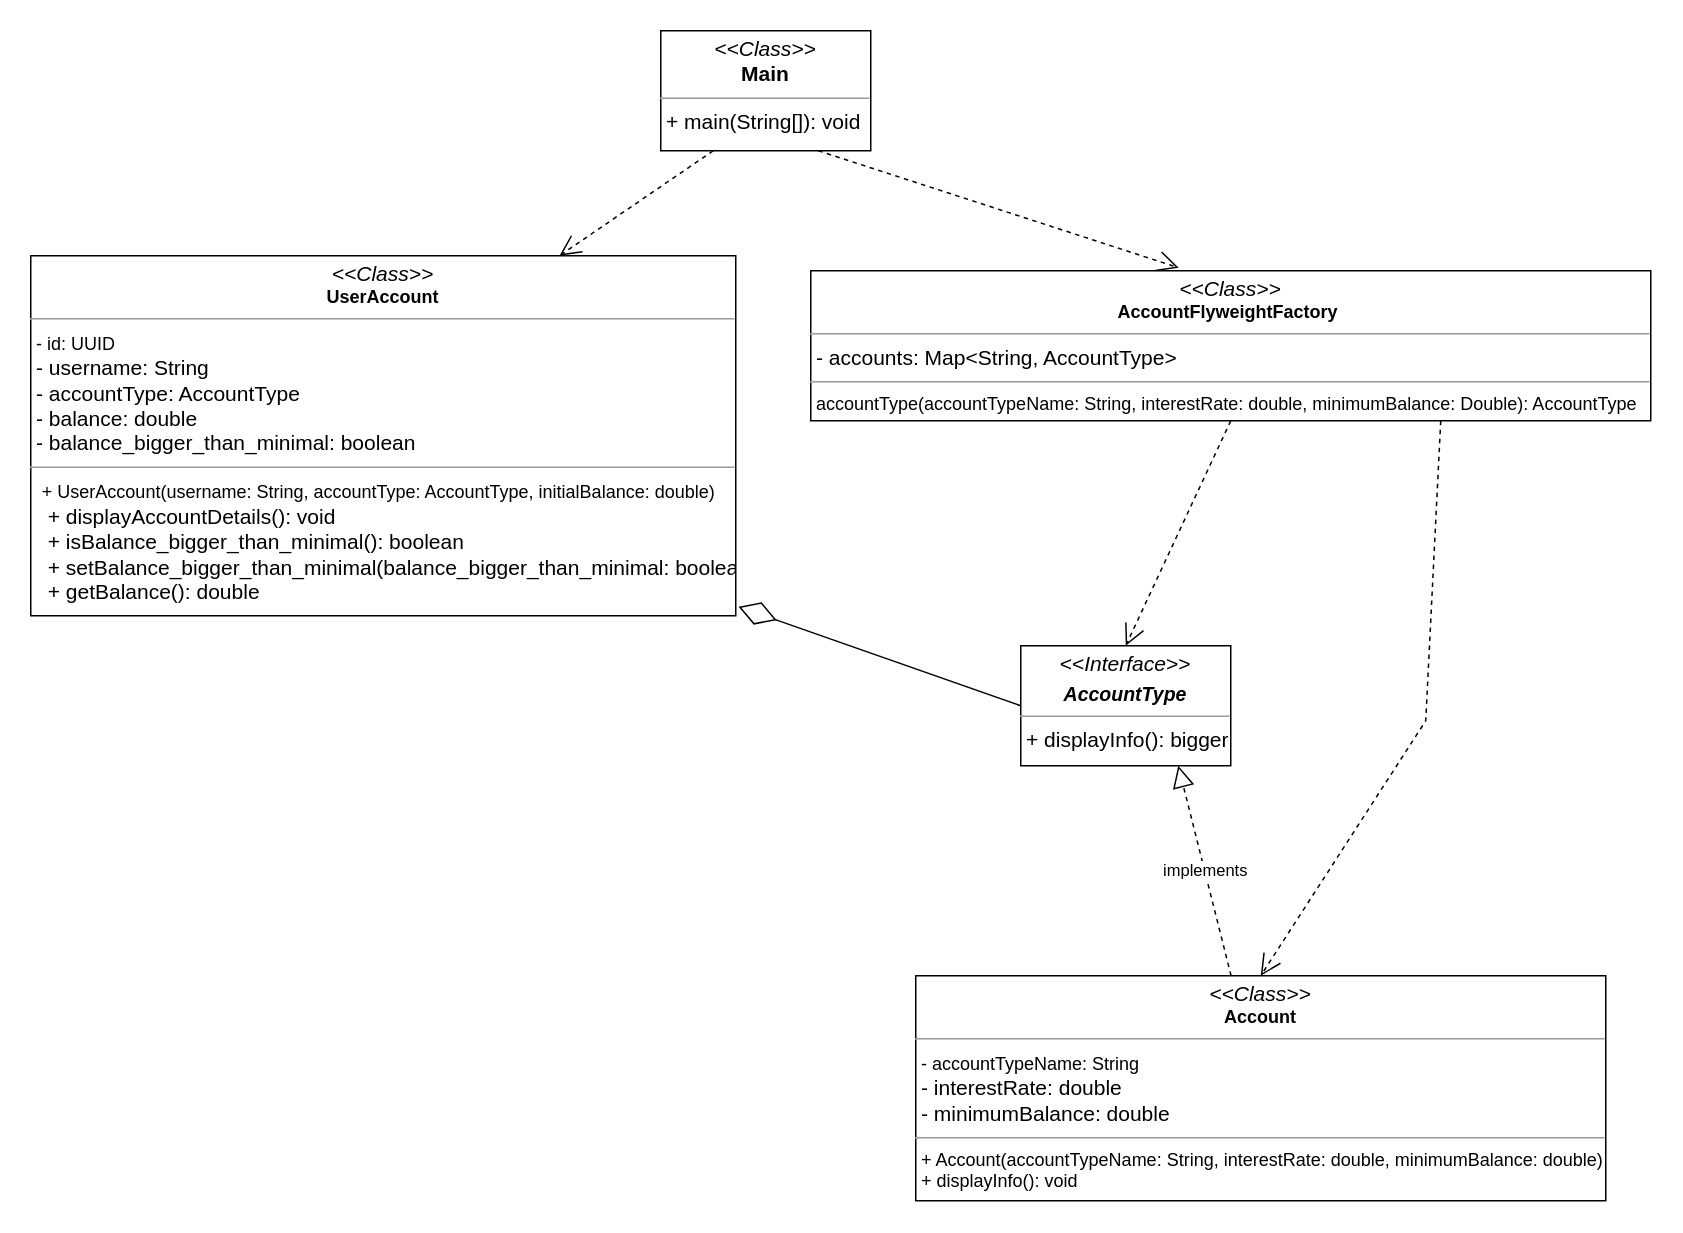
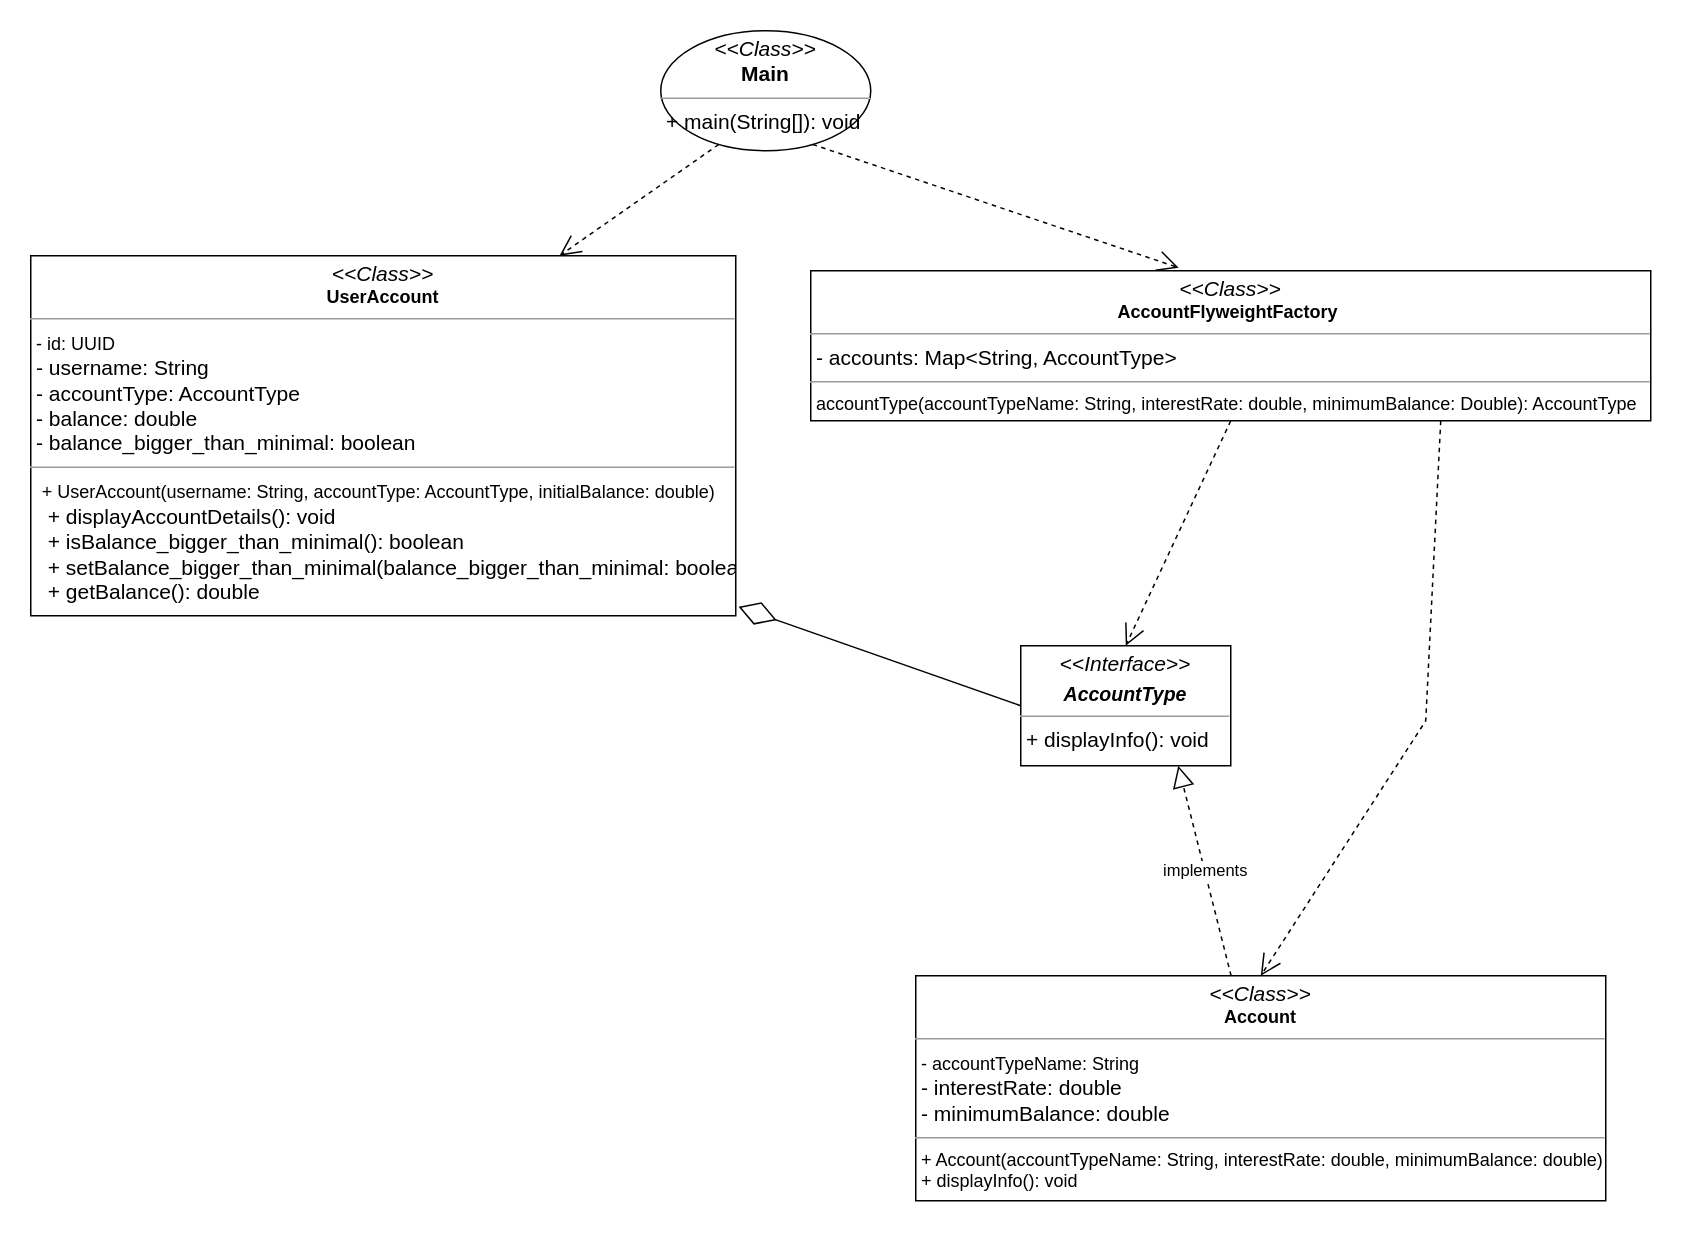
(766, 91) -> (766, 91)
(1123, 678) -> (1113, 678)
